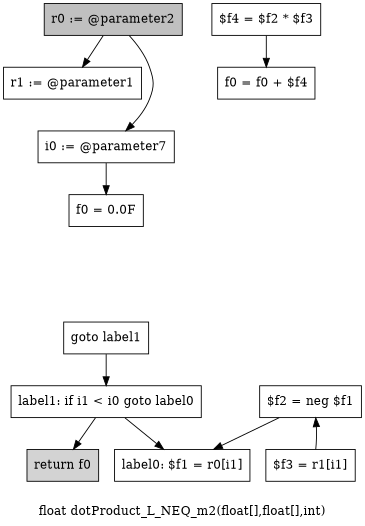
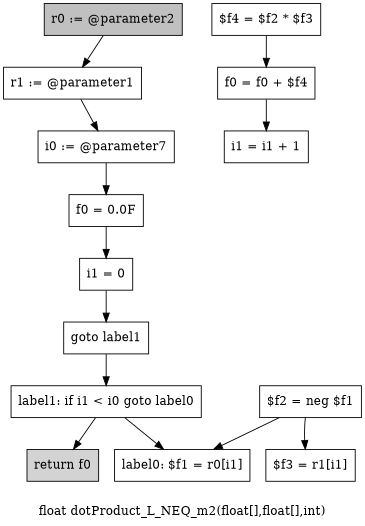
(153, 80) -> (87, 111)
none -> (266, 147)
none -> (106, 274)
(316, 438) -> (305, 429)
